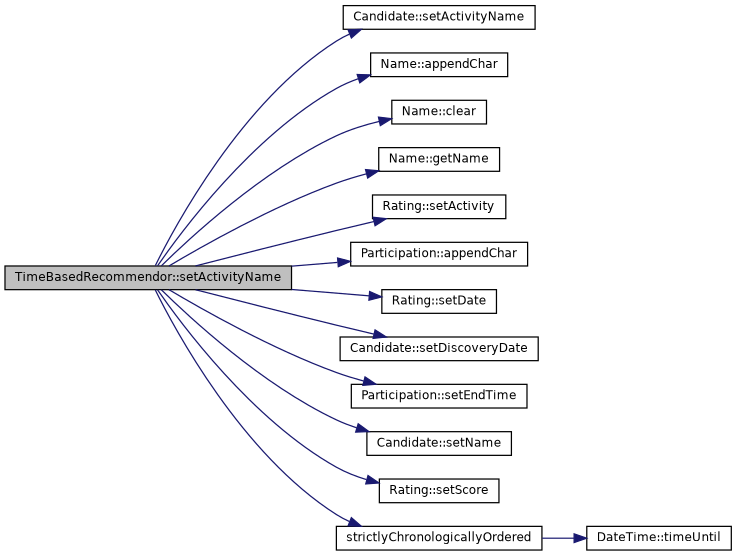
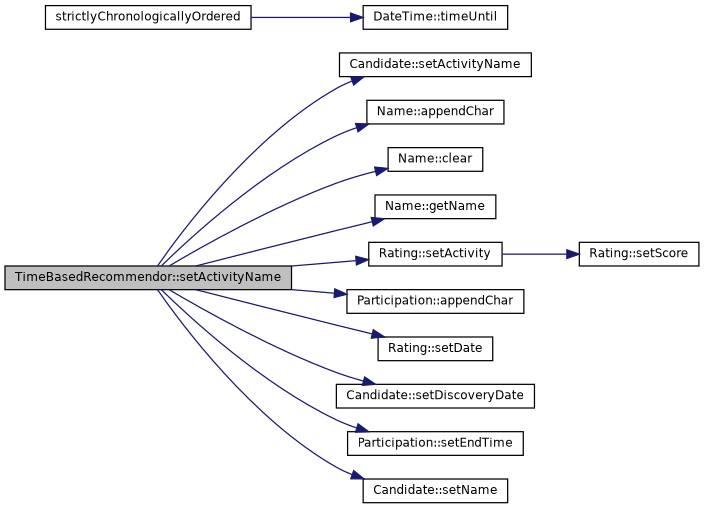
(249, 400) -> (535, 254)
(237, 420) -> none
